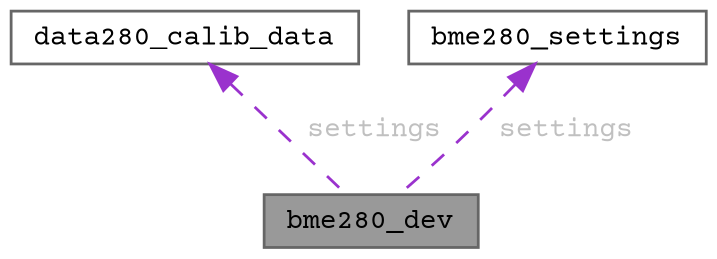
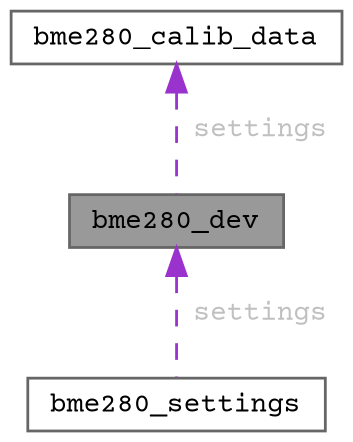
(185, 38) -> (177, 38)
(459, 141) -> (177, 327)
